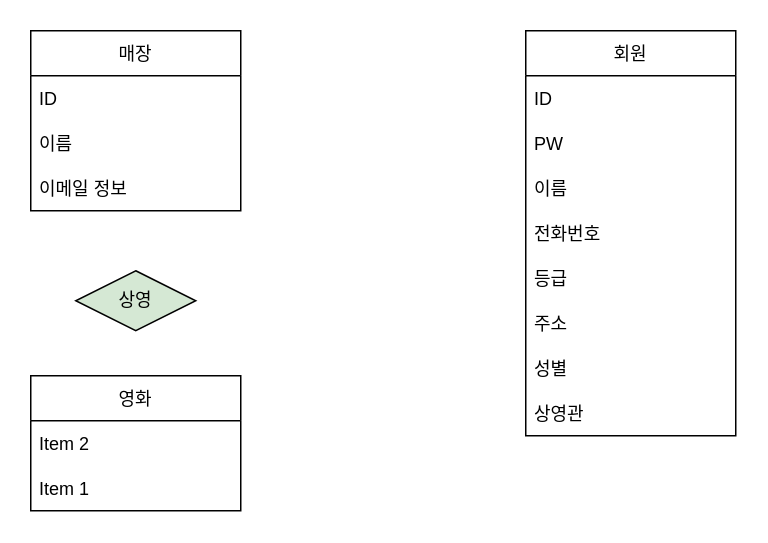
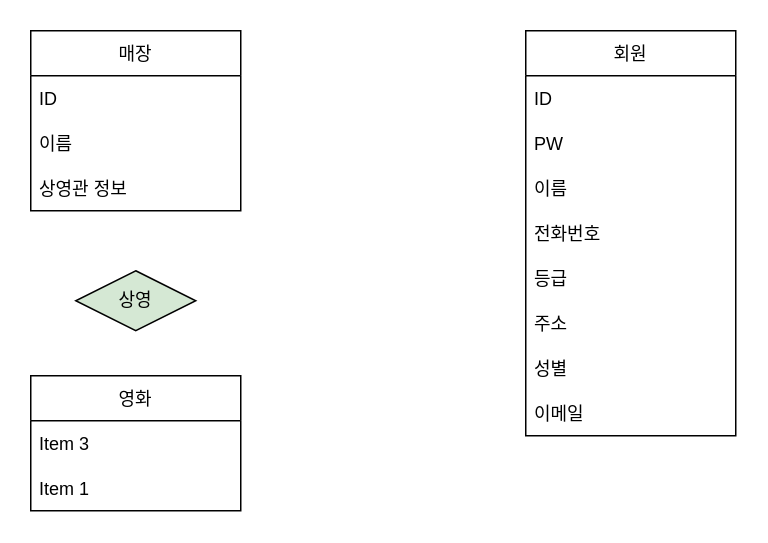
(87, 189) -> (87, 189)
(561, 414) -> (561, 414)
(67, 444) -> (67, 444)
